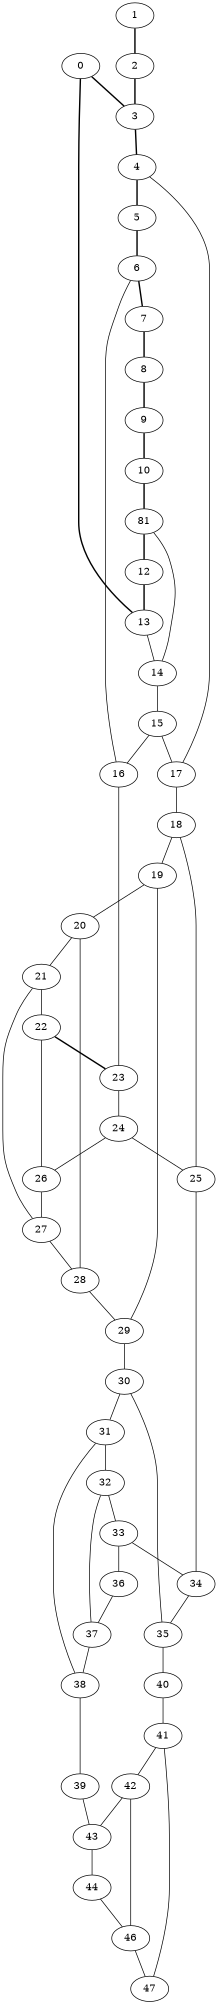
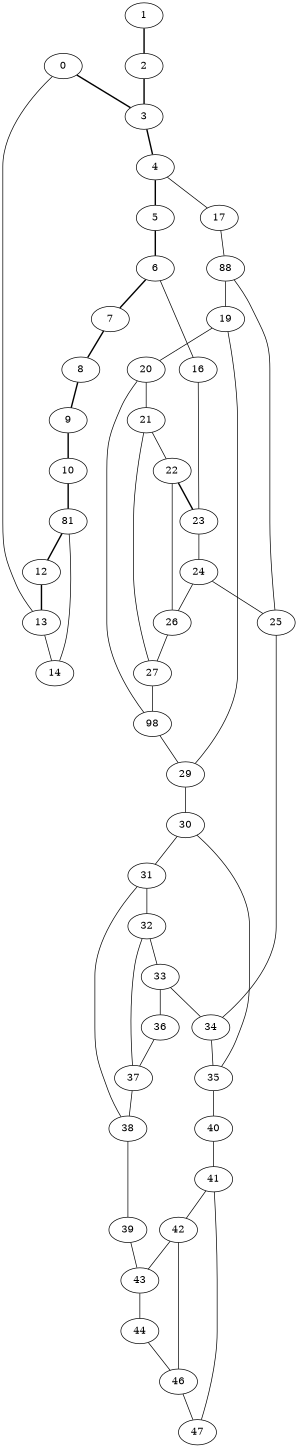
(79, 354) -> (3, 340)
(157, 724) -> none
(176, 825) -> (226, 268)
(80, 1280) -> (153, 724)
